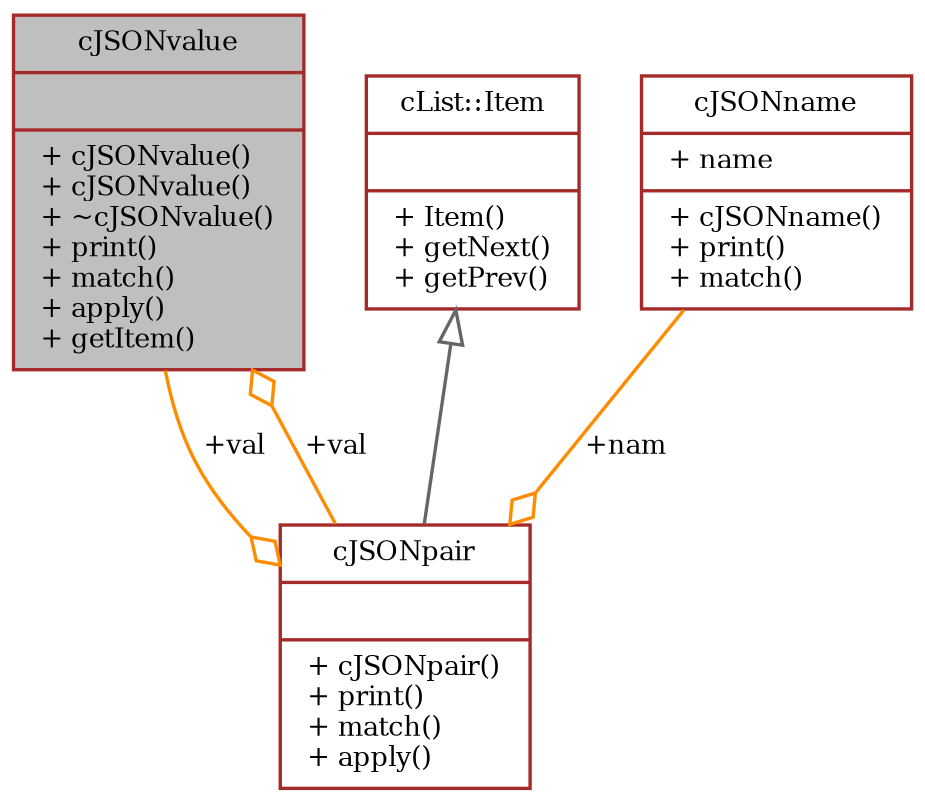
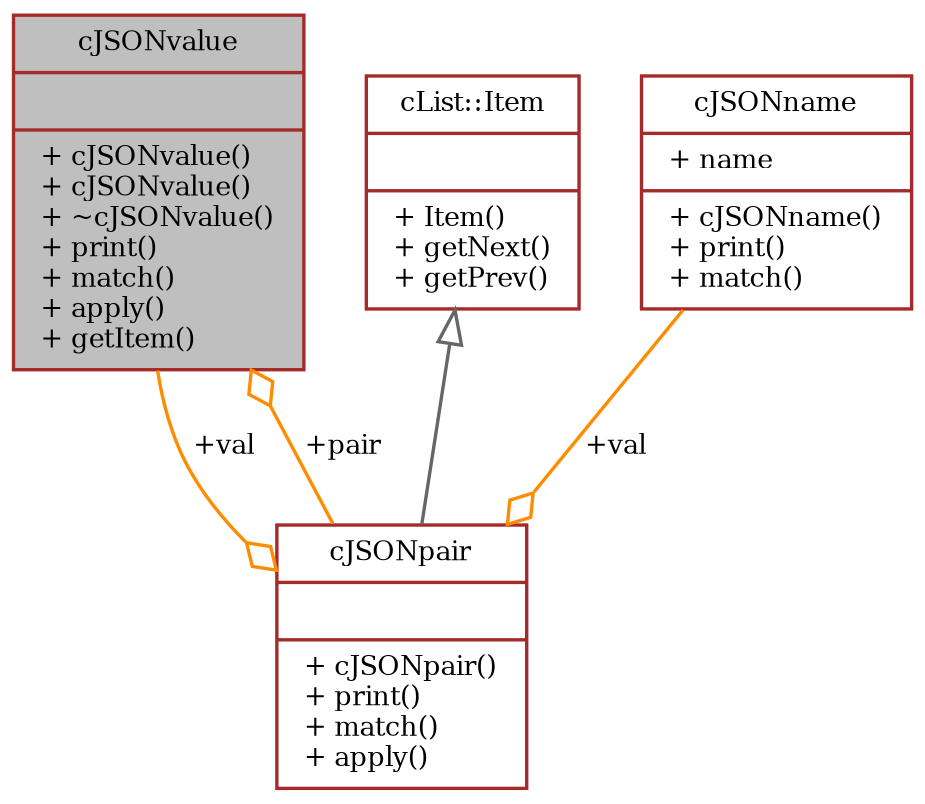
(333, 447) -> (339, 447)
(623, 447) -> (613, 447)
